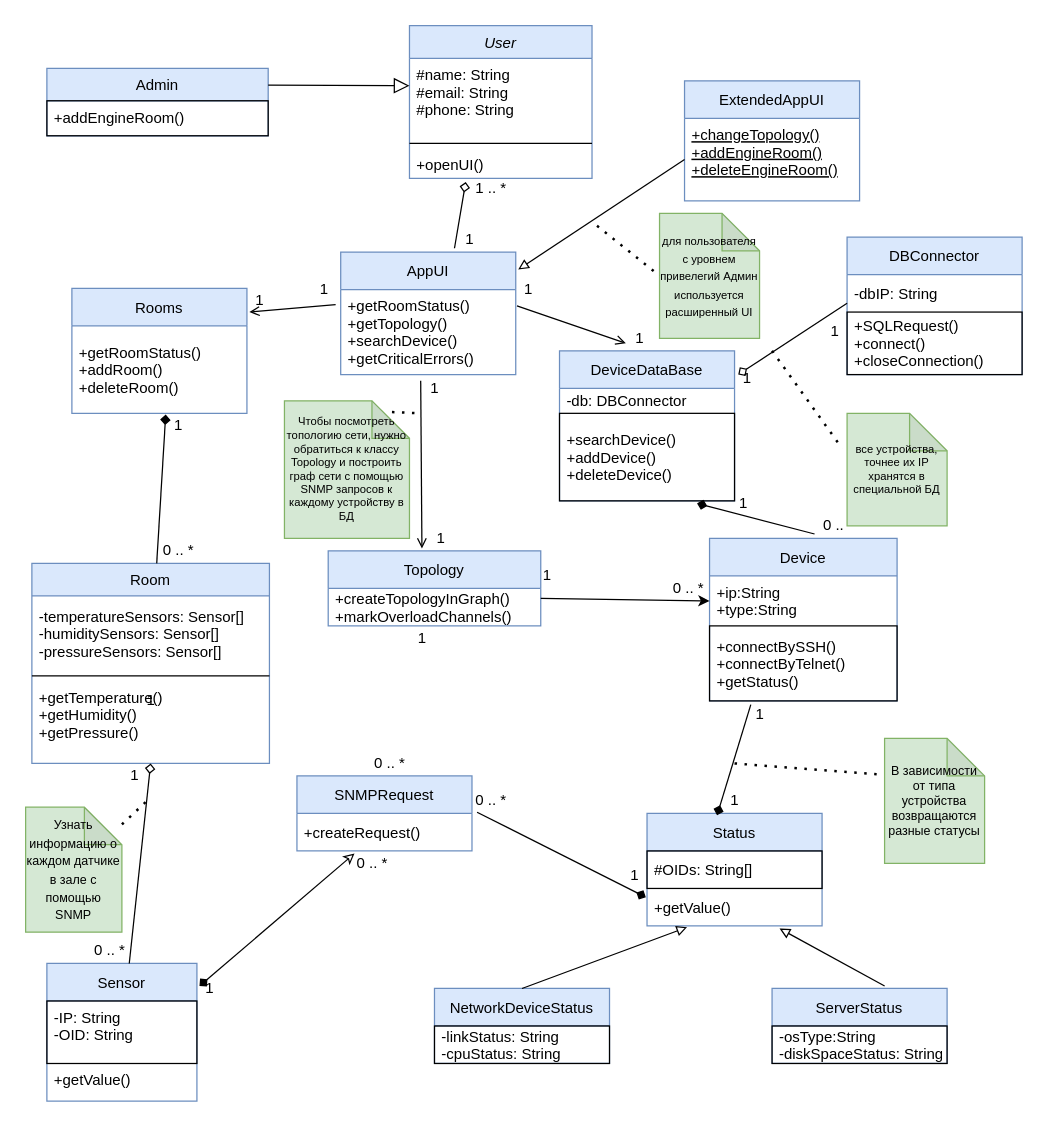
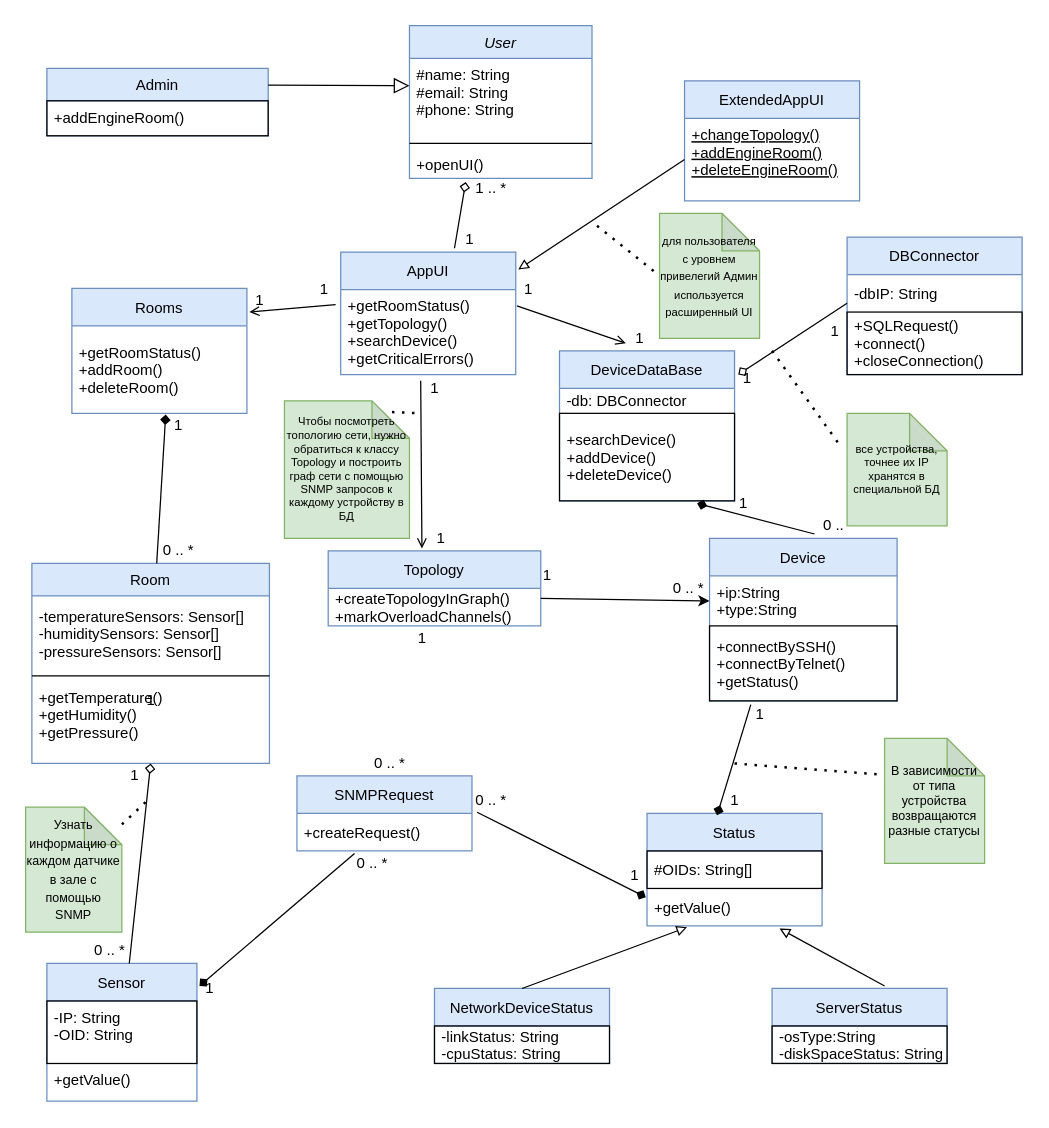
(347, 860) -> (350, 857)
